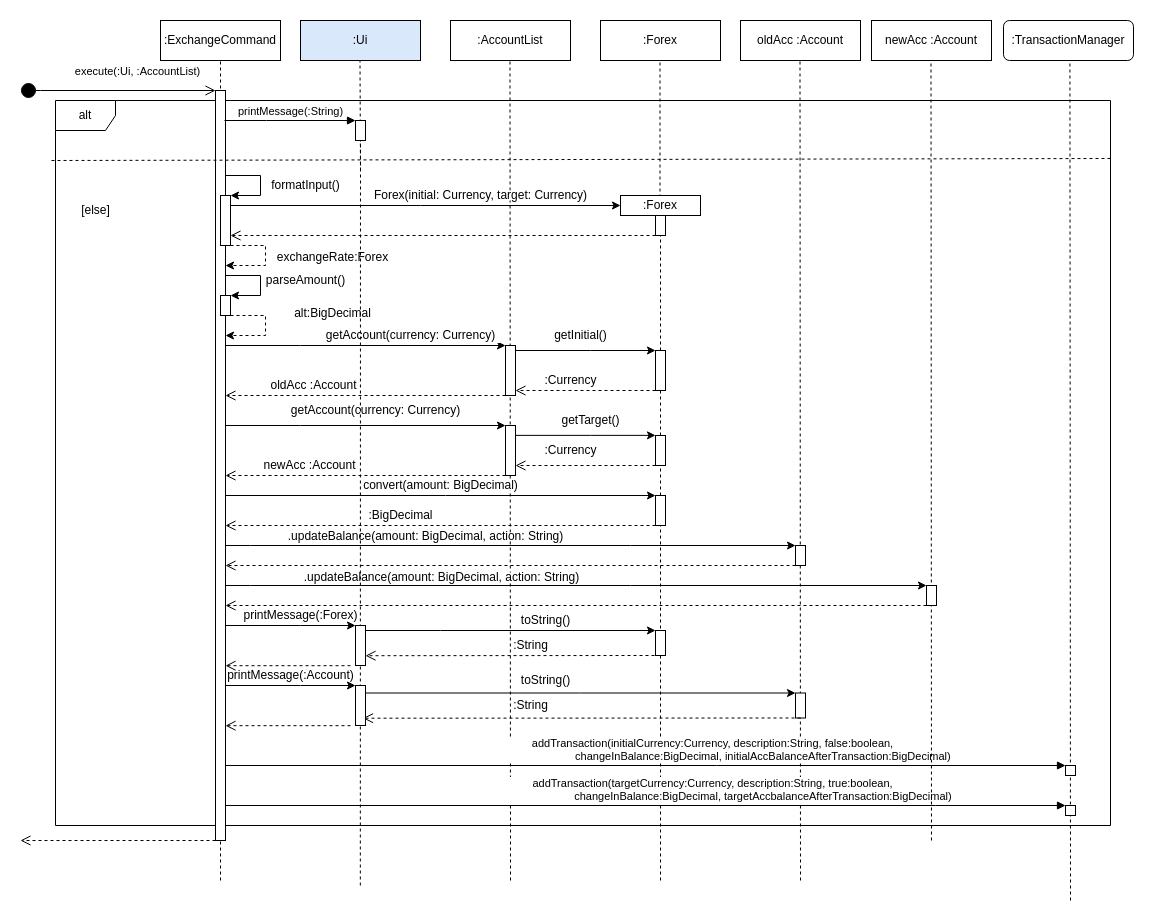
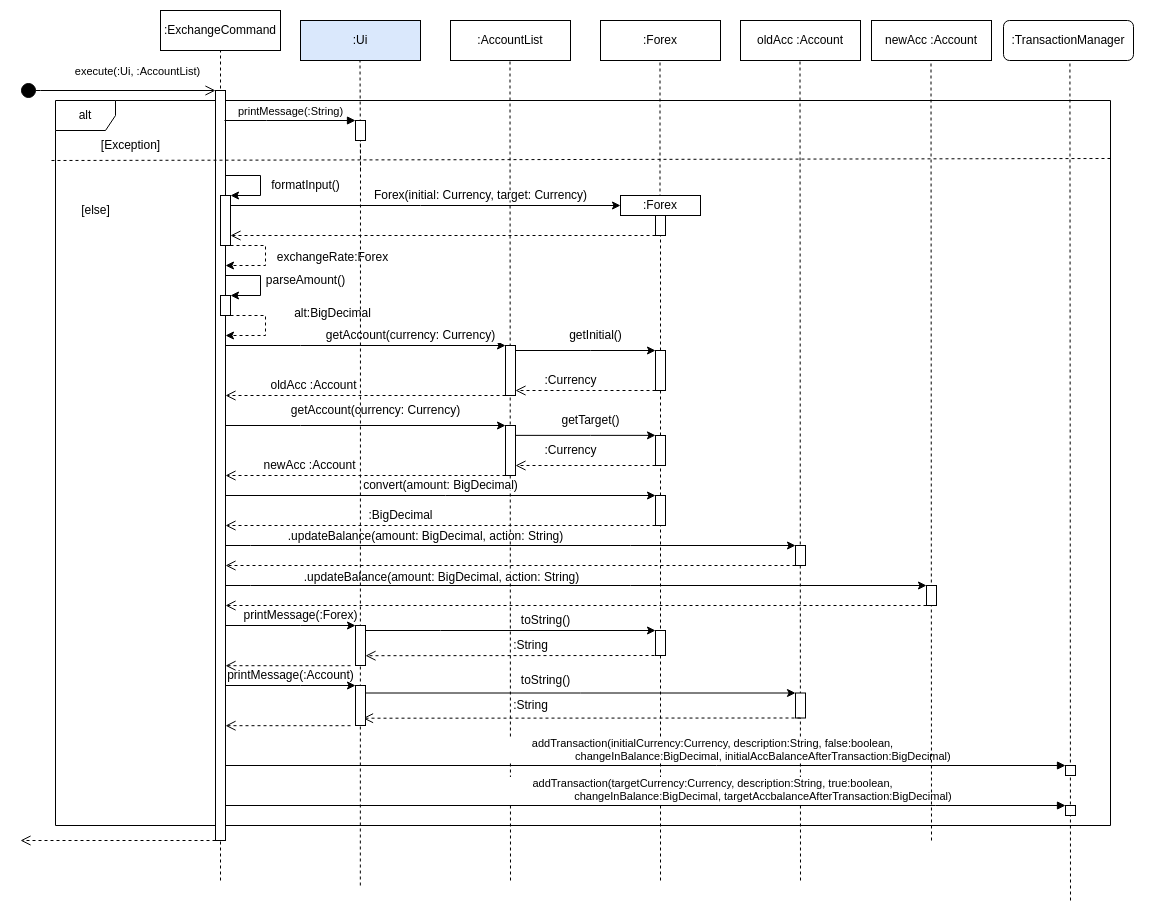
(221, 41) -> (221, 31)
none -> (131, 146)
(581, 336) -> (596, 336)
